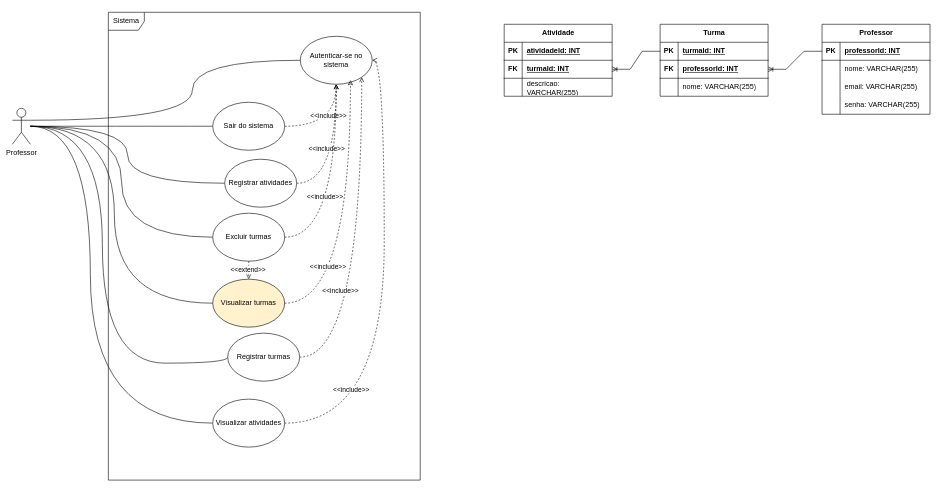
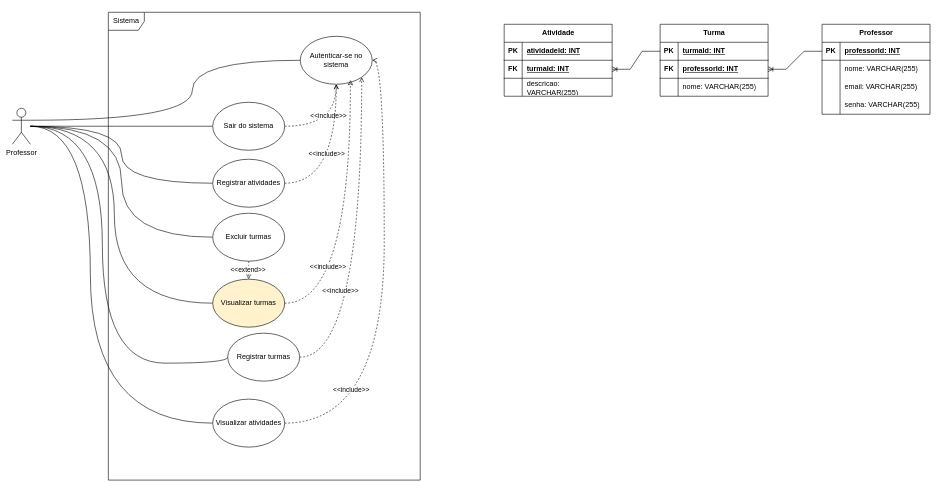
(328, 182) -> none
(261, 183) -> (249, 183)
